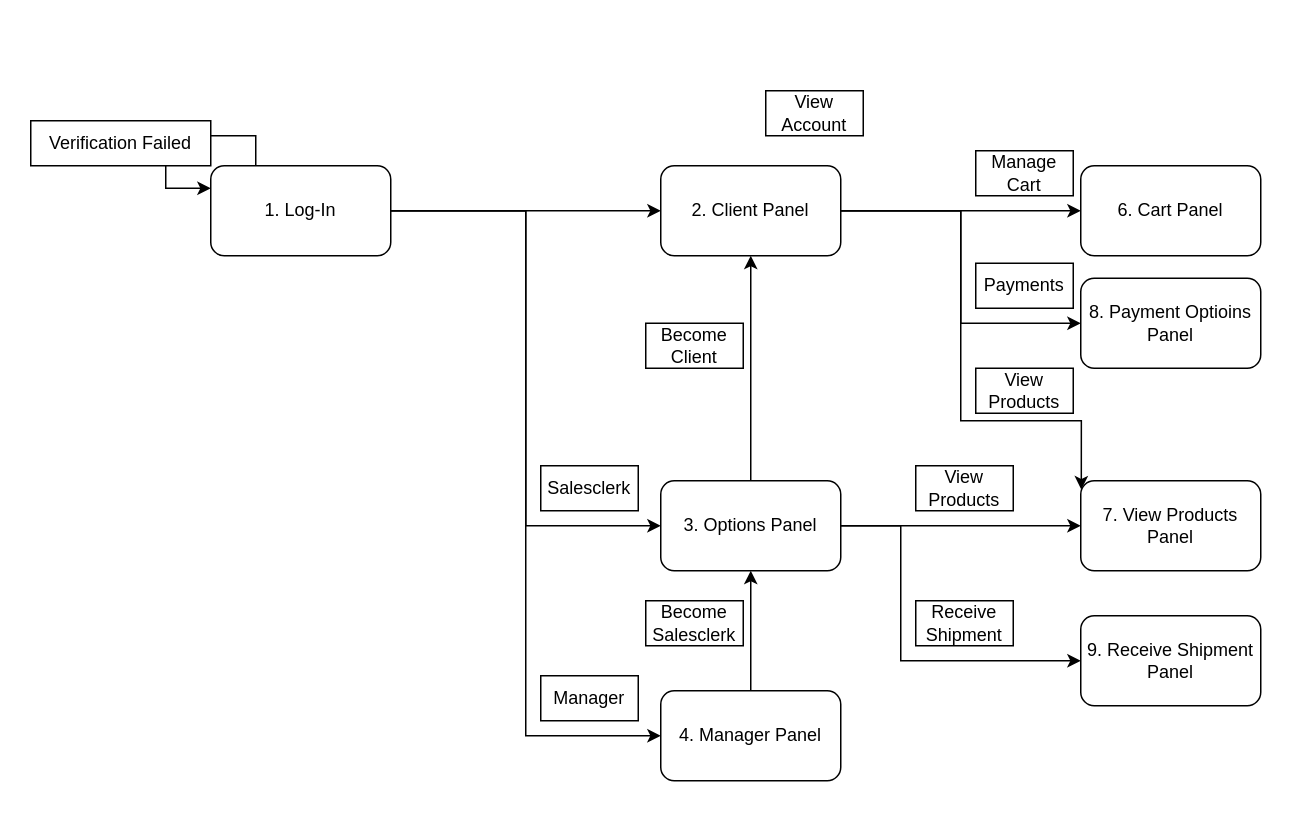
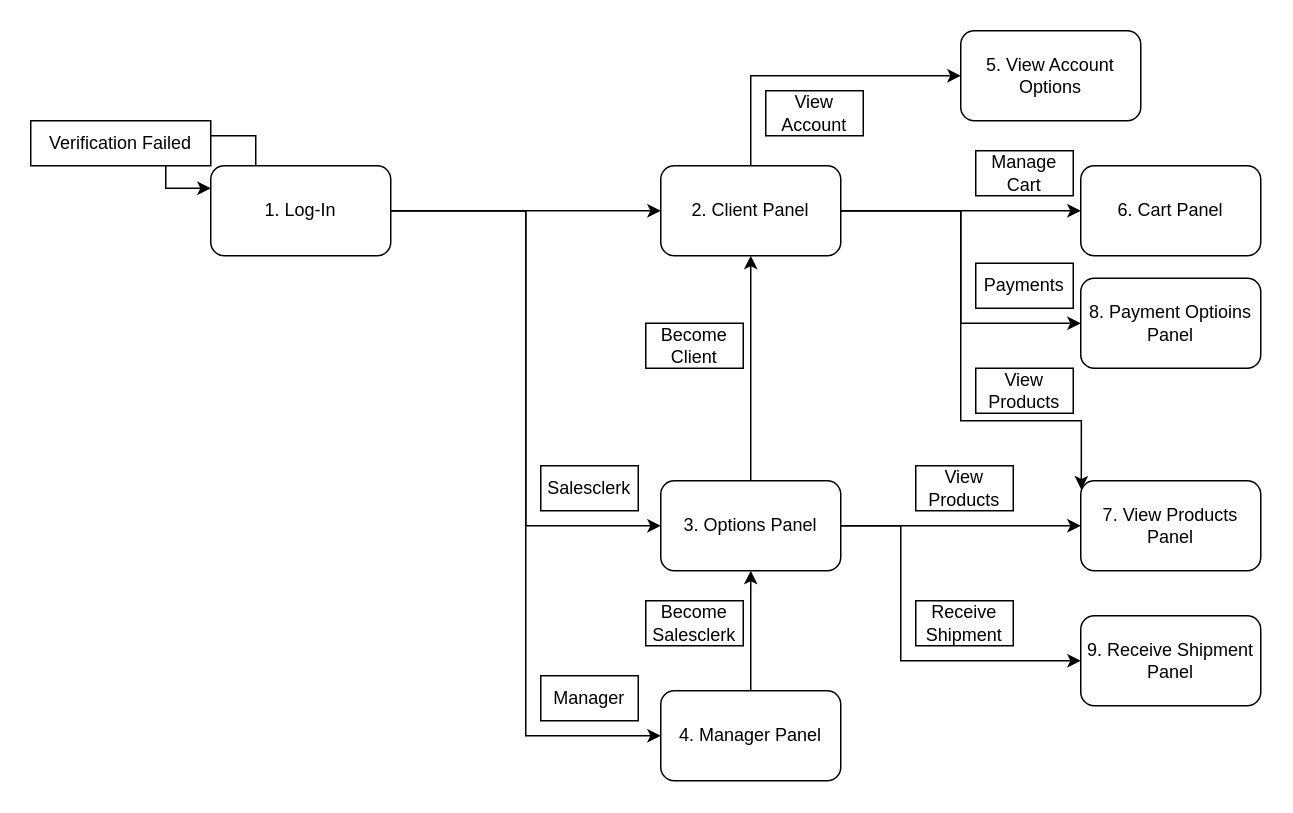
none -> (806, 76)
none -> (1051, 76)
